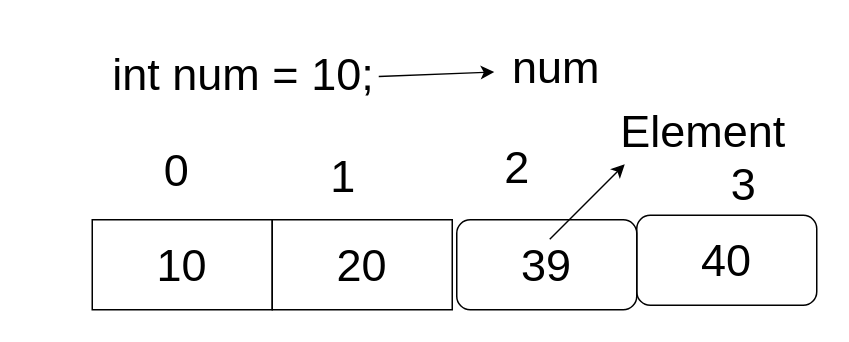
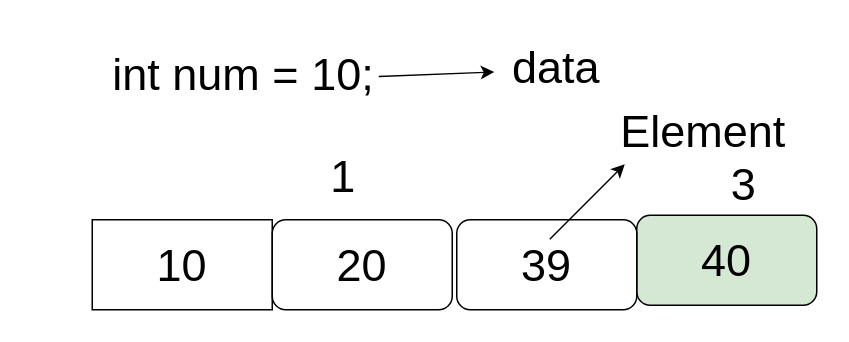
(557, 67) -> (557, 67)
(516, 167) -> none
(176, 170) -> none
(727, 260) -> (727, 260)
(362, 265) -> (362, 265)
